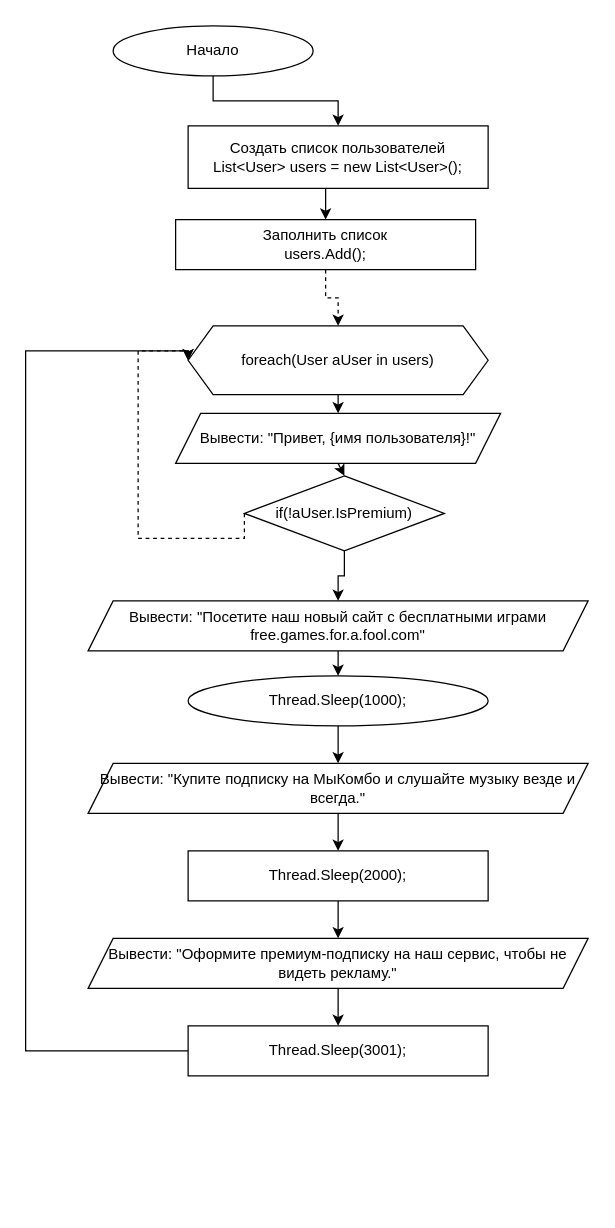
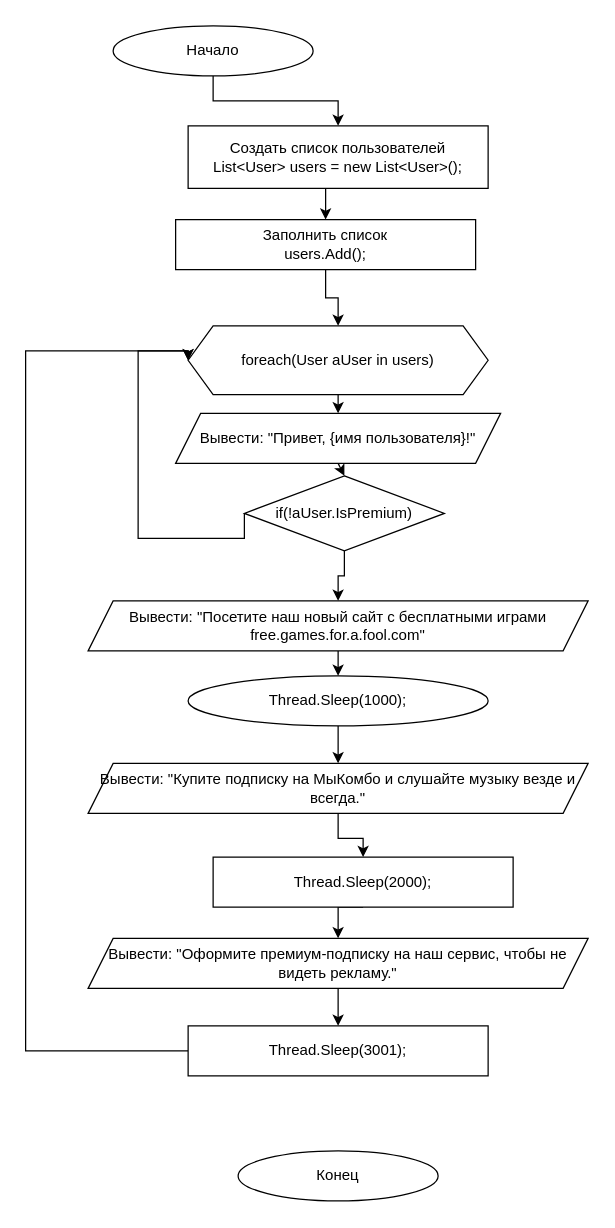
(329, 298) -> (329, 298)
(138, 510) -> (138, 510)
(338, 876) -> (363, 882)
none -> (338, 1176)
